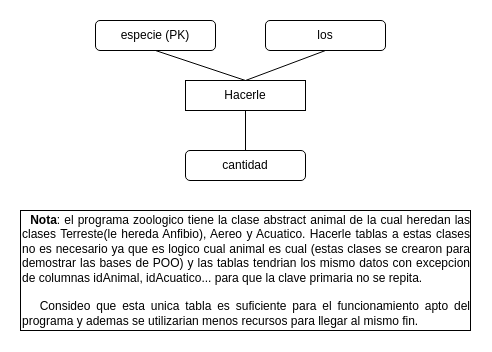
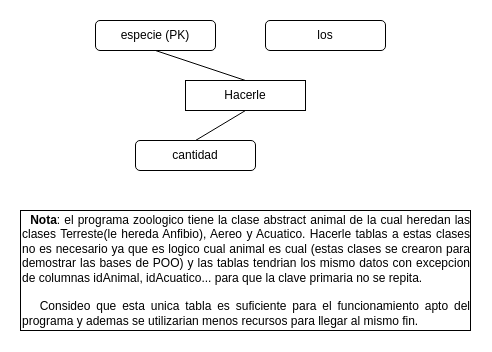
(285, 66) -> none
(246, 166) -> (196, 156)
